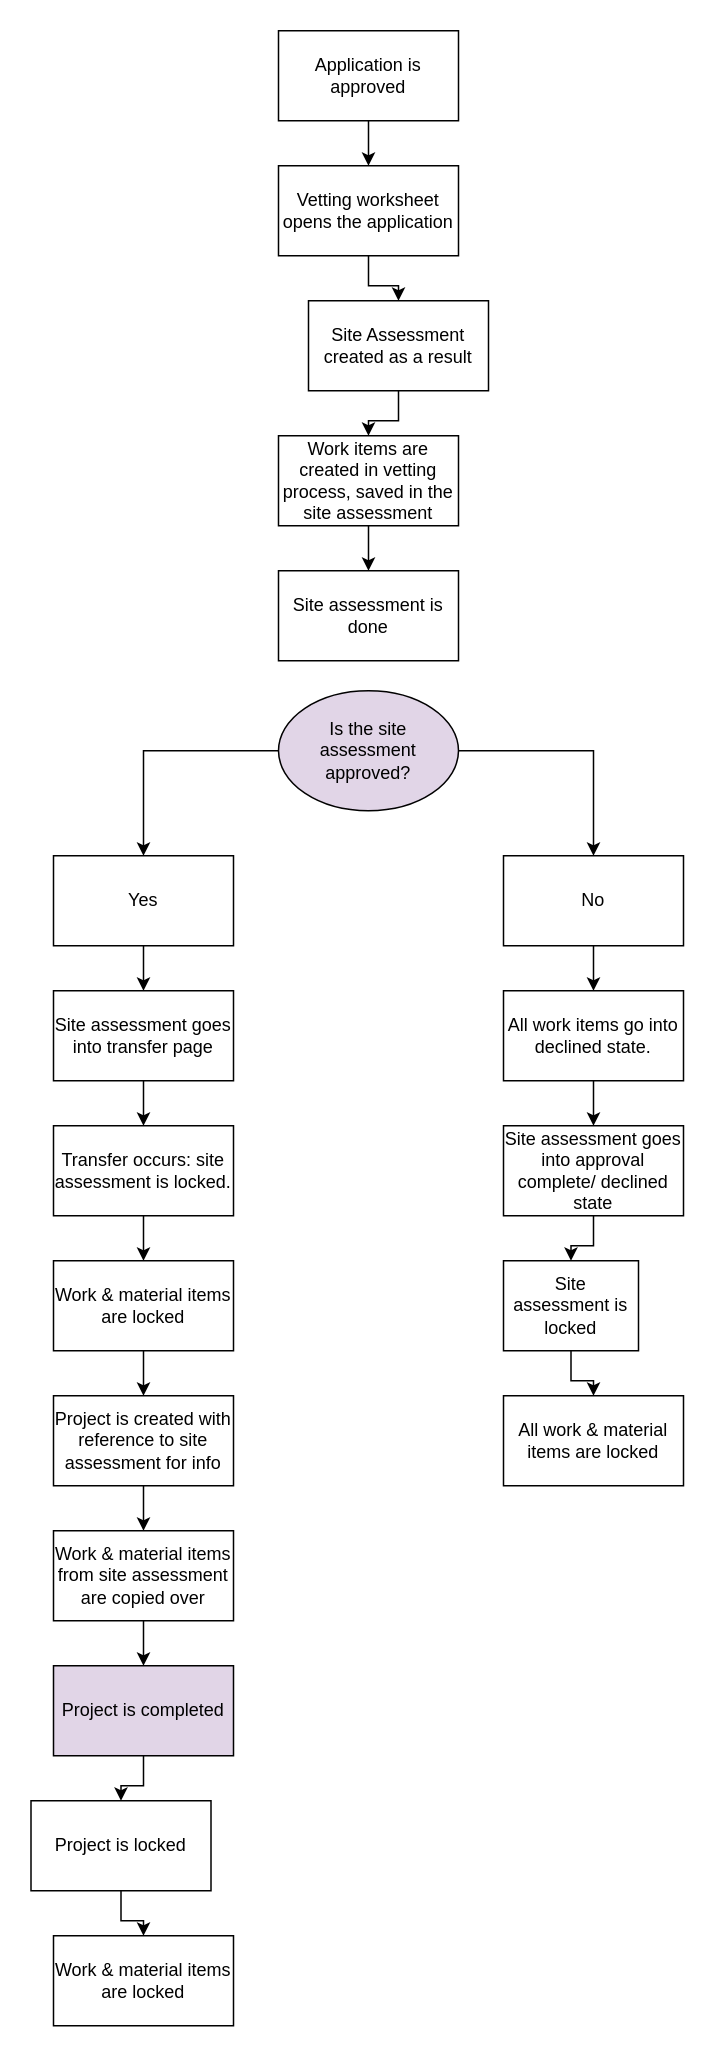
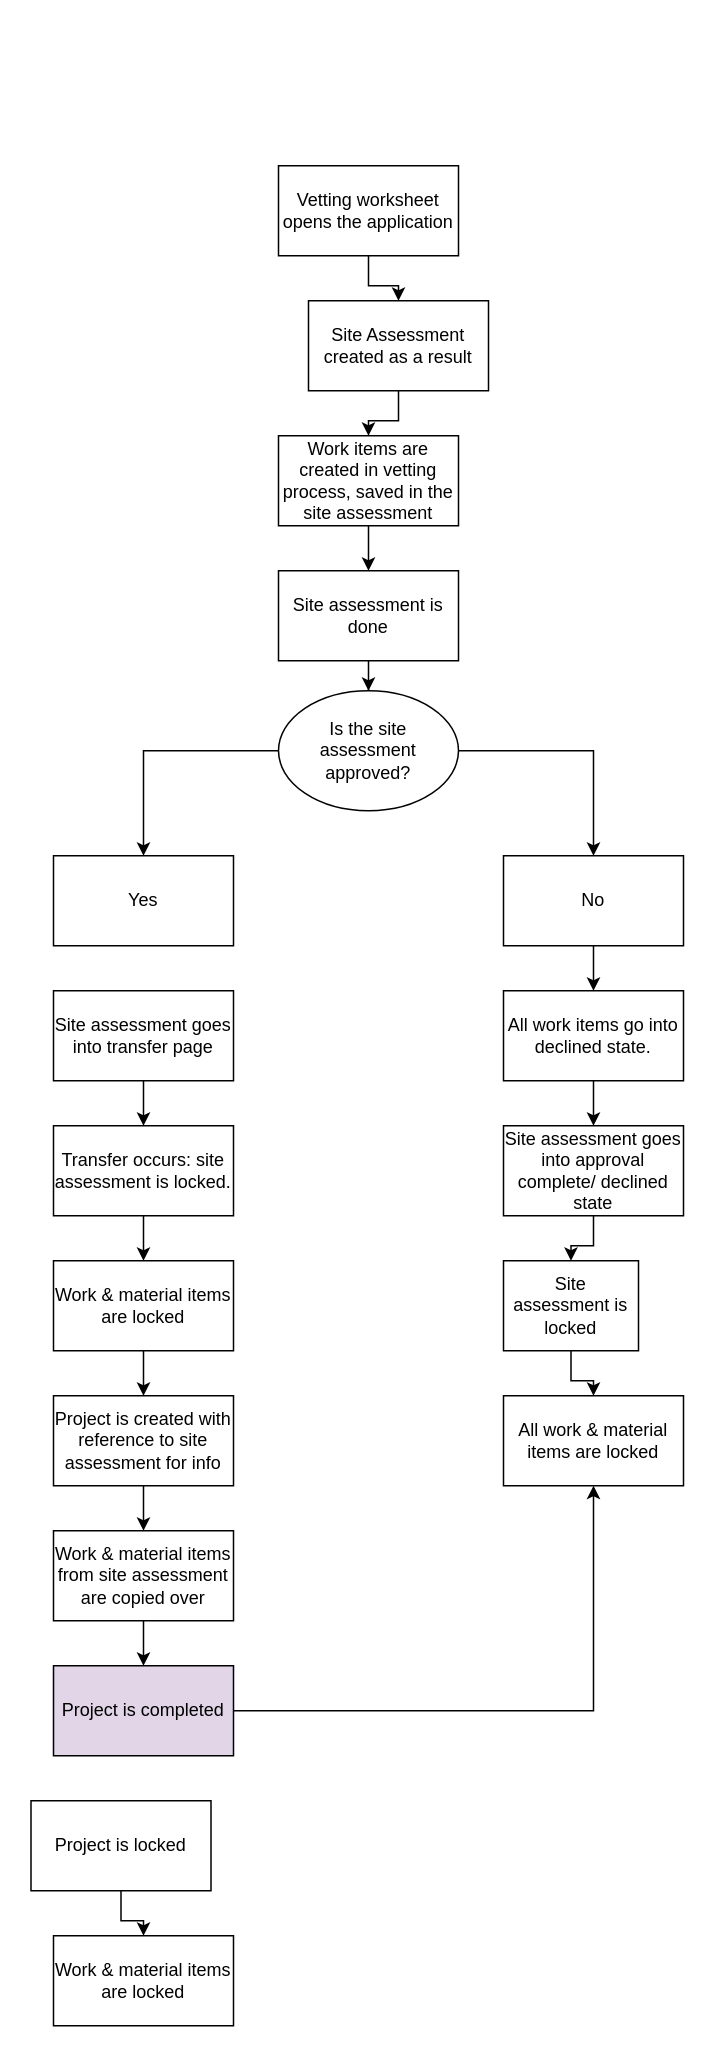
(368, 76) -> none
(368, 149) -> none
none -> (368, 681)
(368, 751) -> (368, 751)
(143, 974) -> none
(143, 1784) -> (520, 1711)
